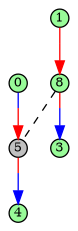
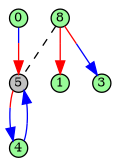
(60, 44) -> (60, 44)
none -> (27, 122)
